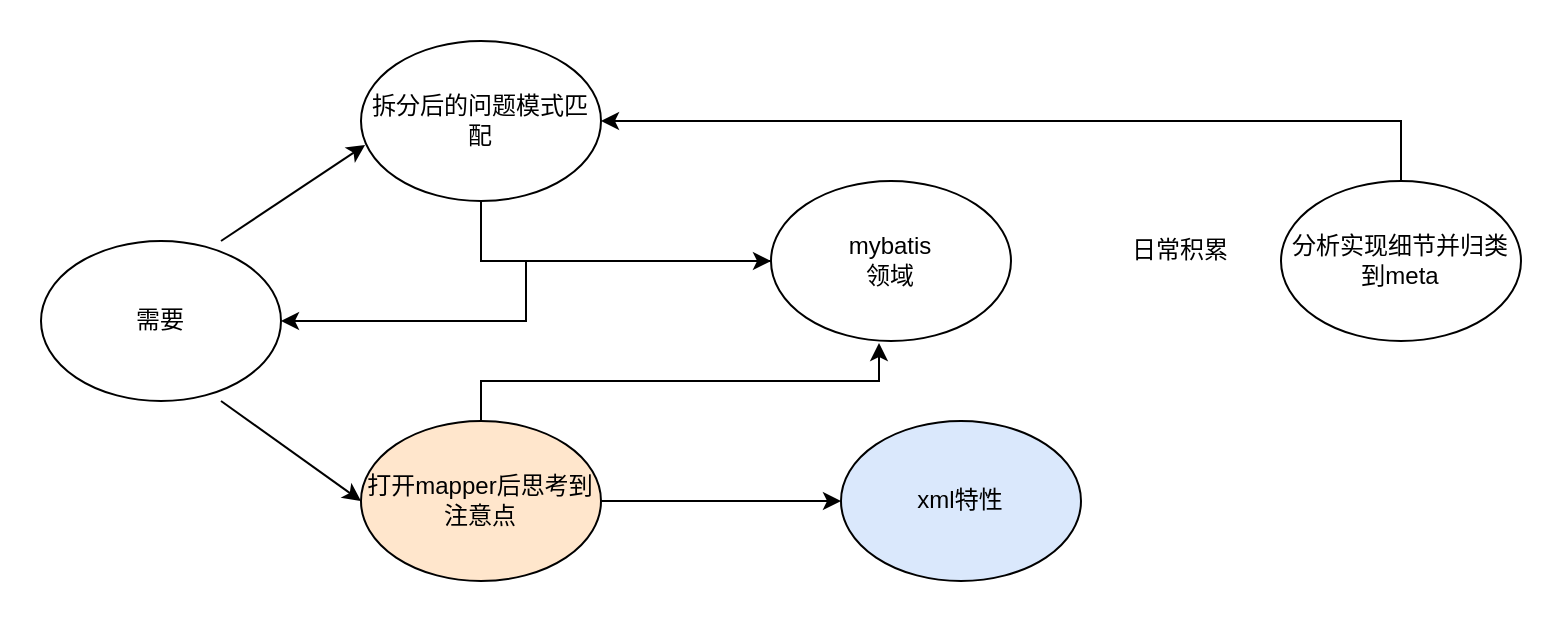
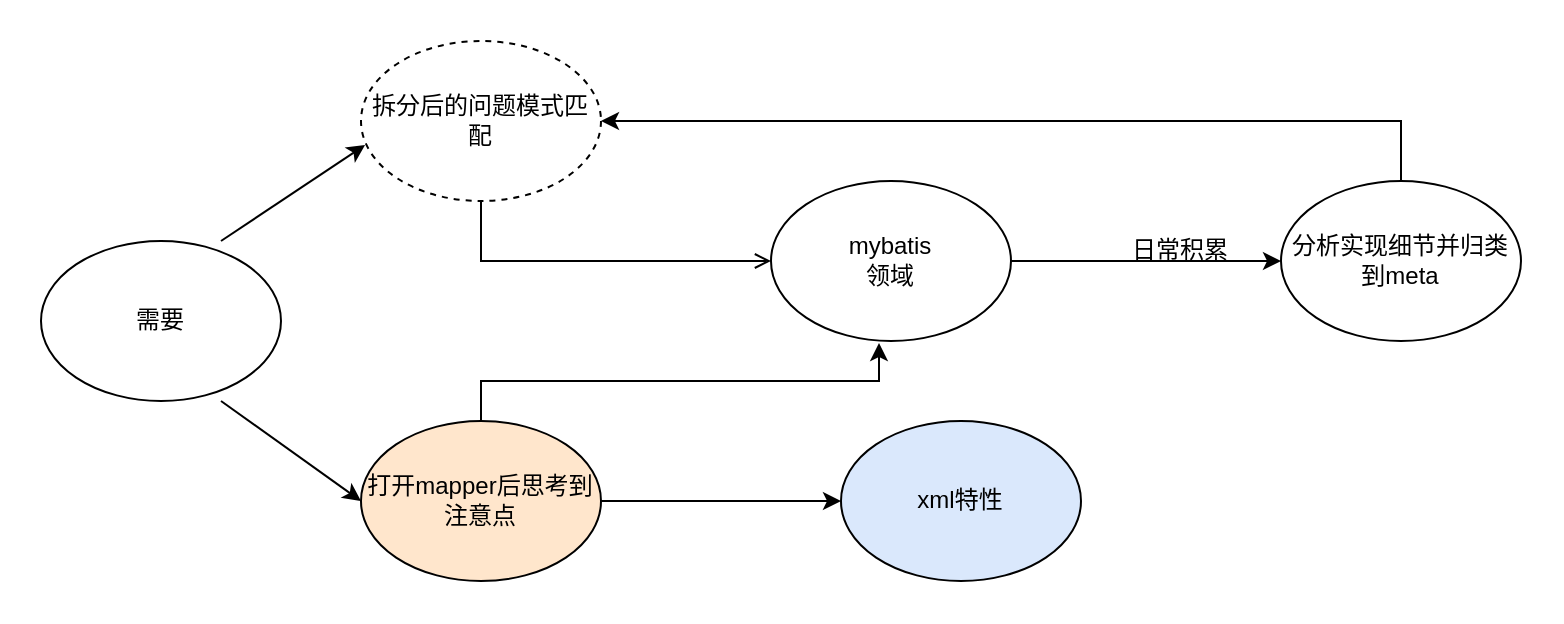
(481, 121) -> (481, 121)
(523, 261) -> (523, 261)
(438, 321) -> (1139, 261)
